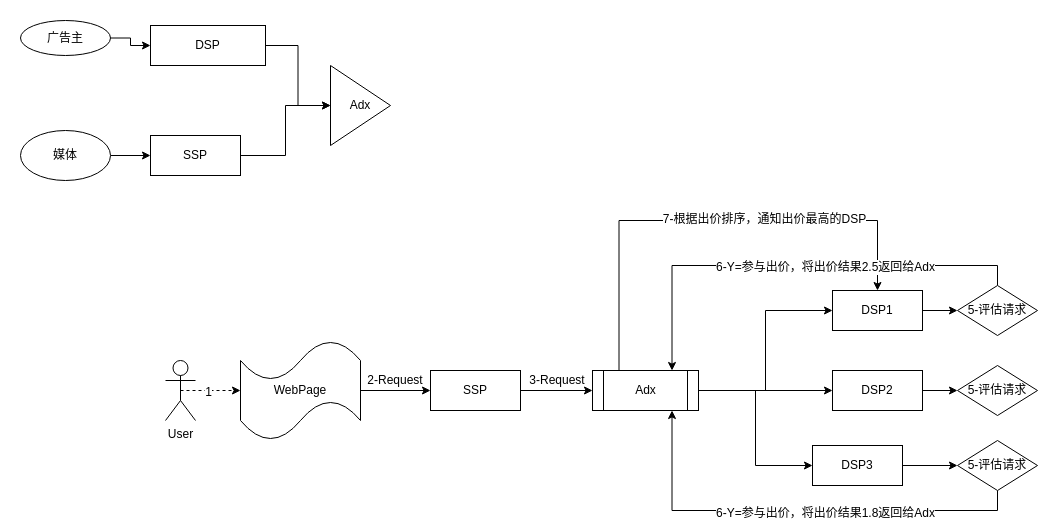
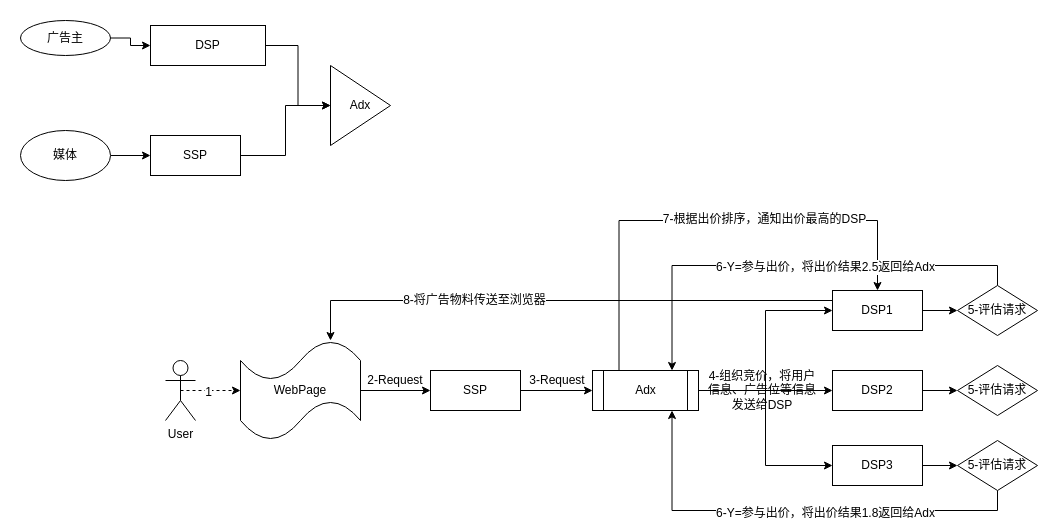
none -> (636, 301)
none -> (763, 391)
(858, 466) -> (878, 466)
